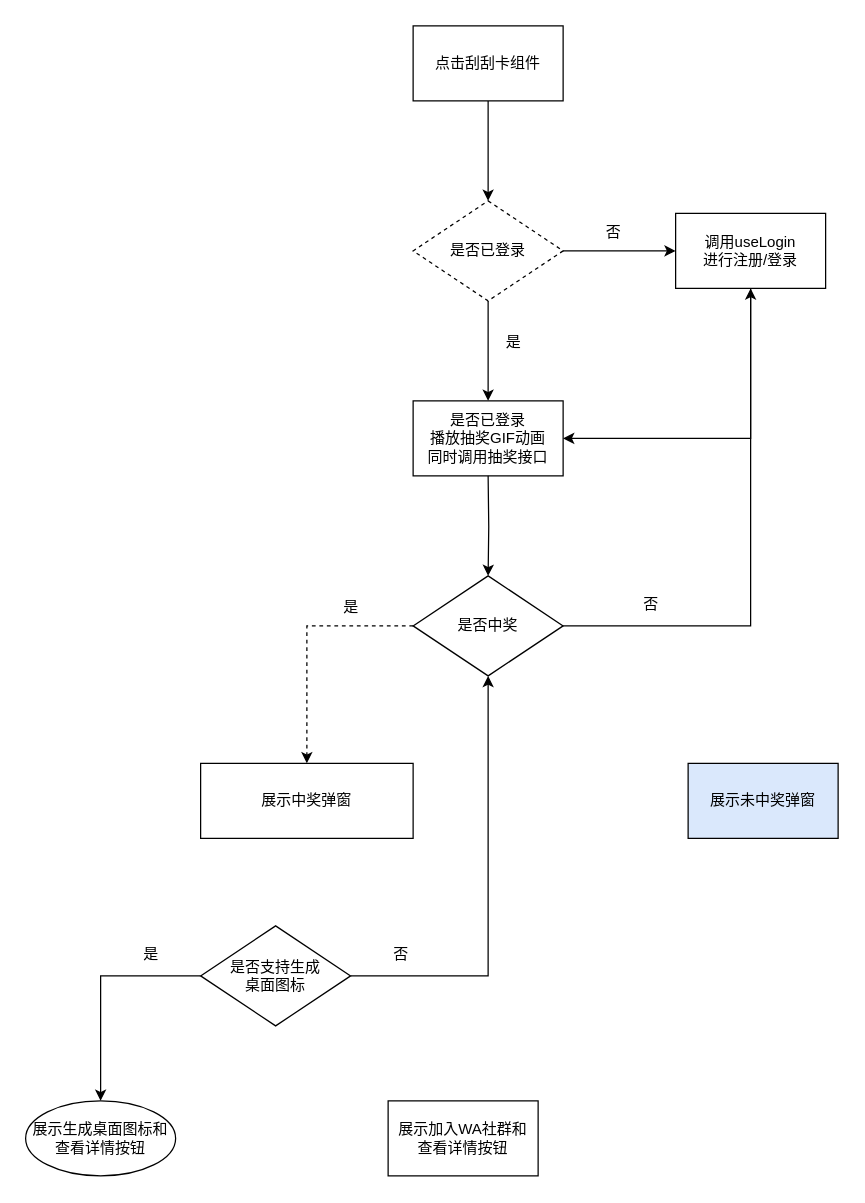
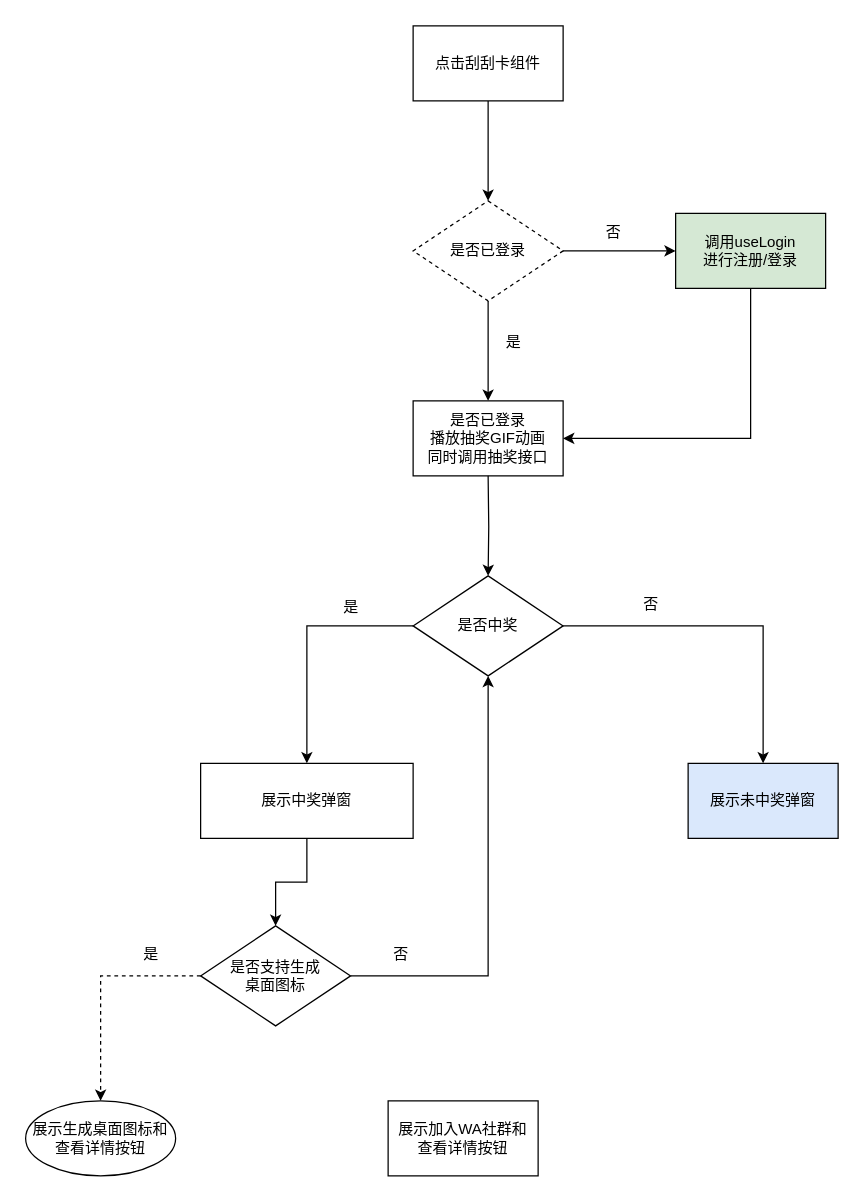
(751, 251) -> (751, 251)
(751, 534) -> (763, 683)
(307, 638) -> (307, 638)
none -> (296, 882)
(101, 986) -> (101, 986)
